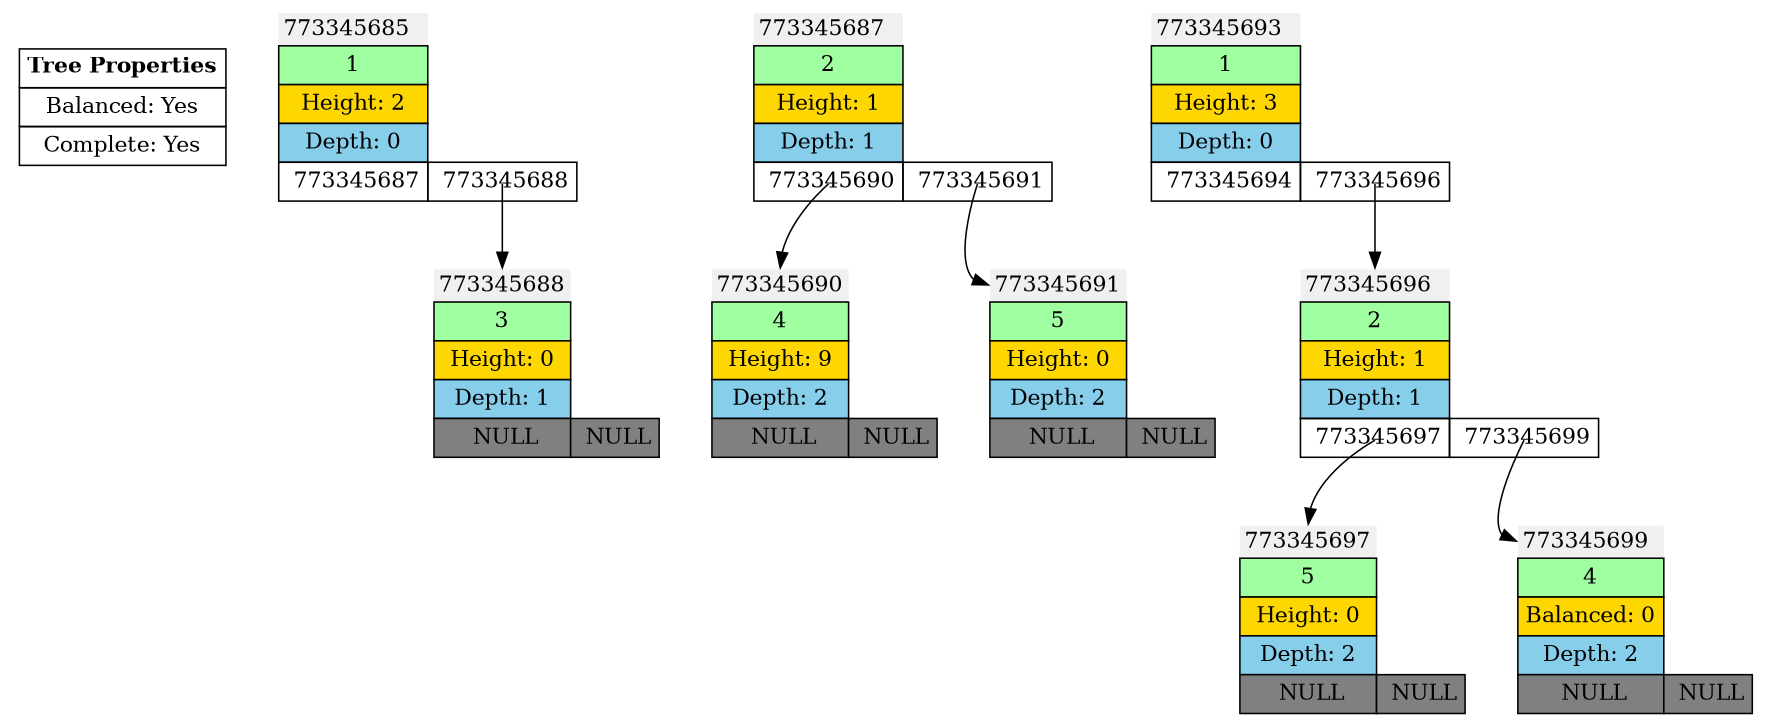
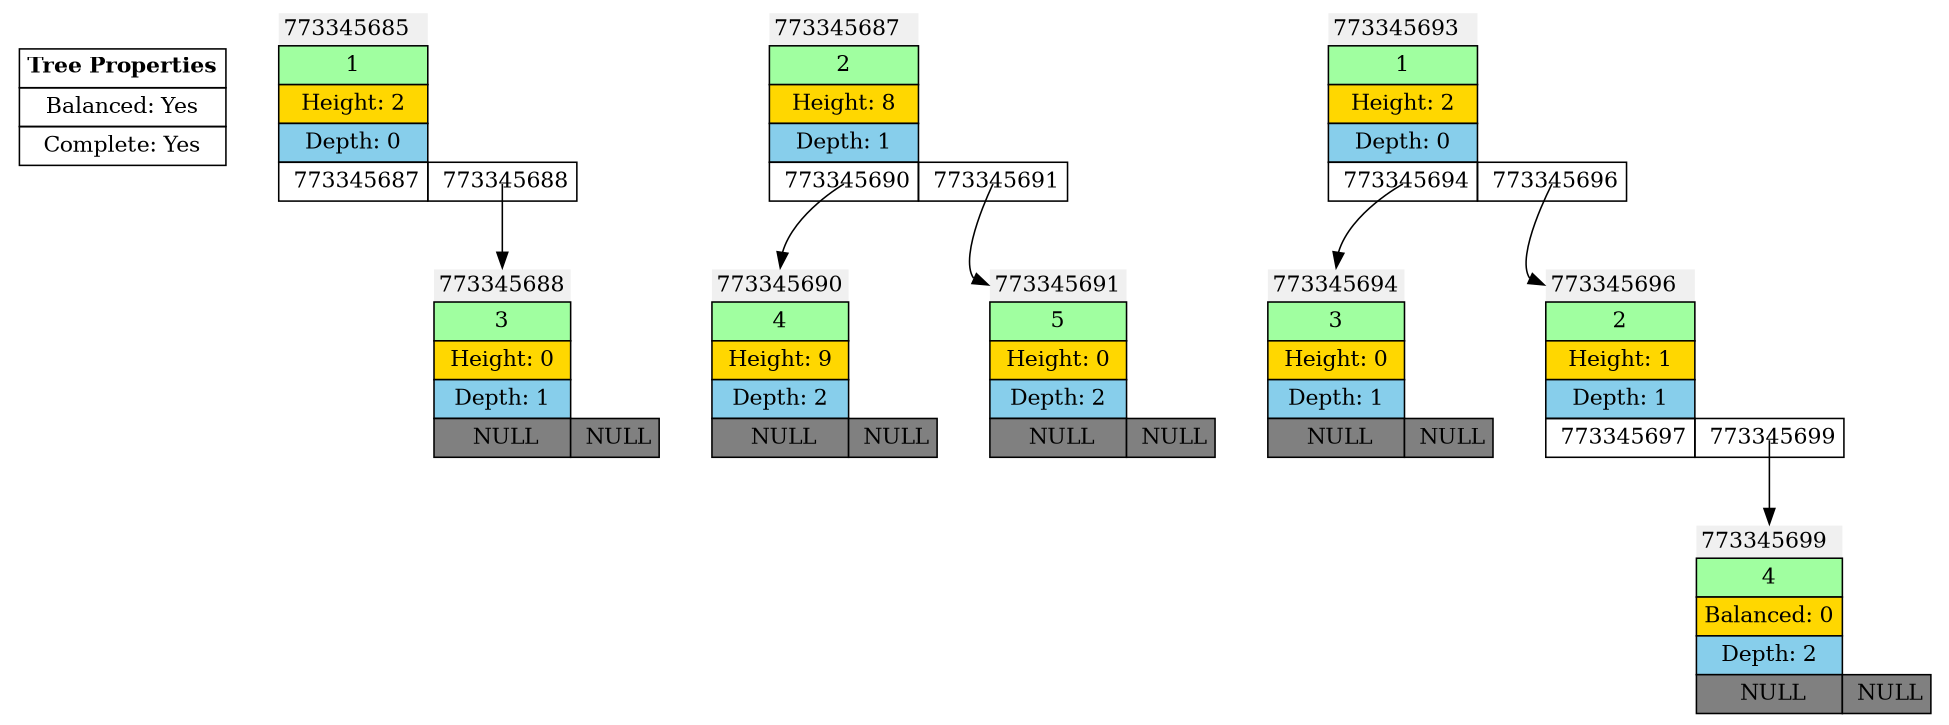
(828, 103) -> (844, 103)
(1226, 103) -> (1403, 103)
none -> (1380, 363)
(1352, 619) -> none
